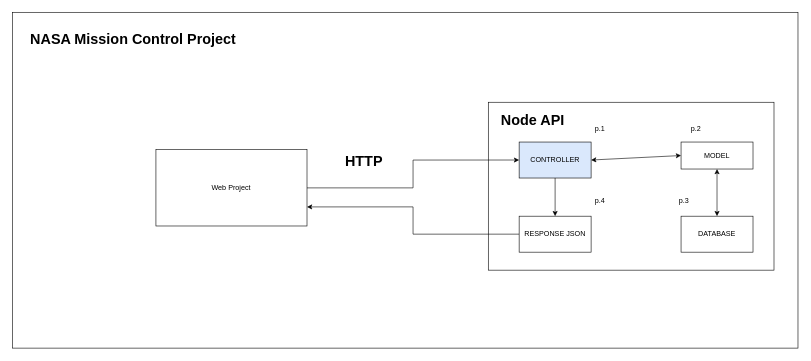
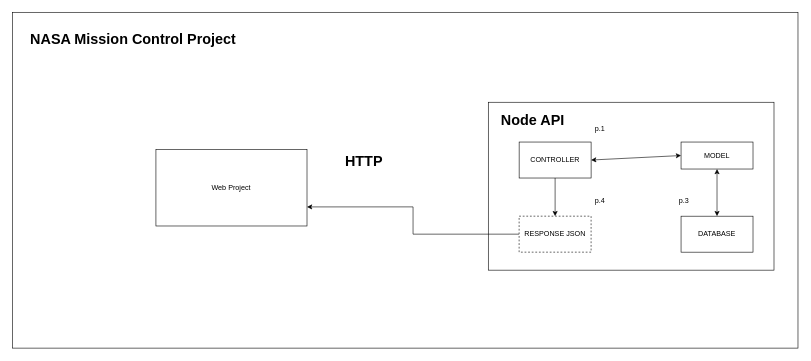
(696, 129) -> none
(555, 160) -> (555, 160)
(413, 188) -> none
(555, 234) -> (555, 234)
